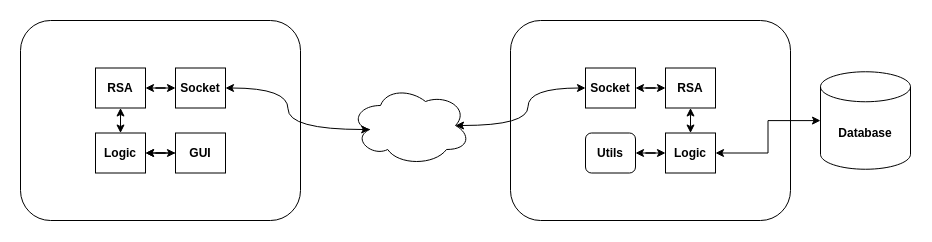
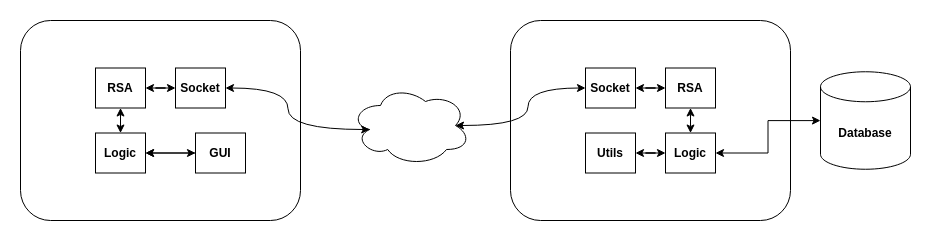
(201, 153) -> (221, 153)
(611, 153) -> (611, 153)
